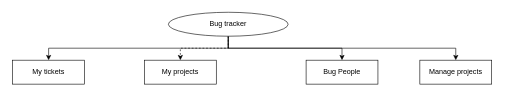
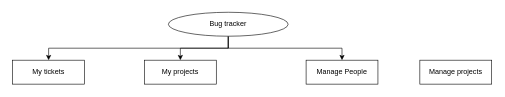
(456, 50) -> none
(180, 53) -> (180, 53)
(342, 72) -> (342, 72)
